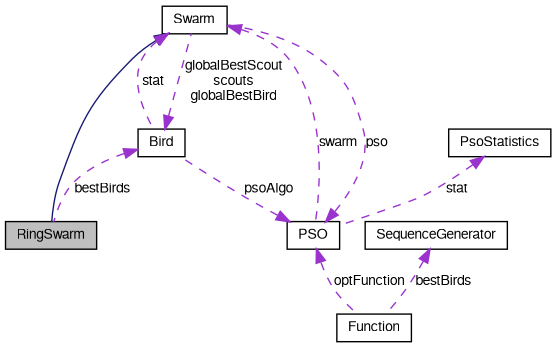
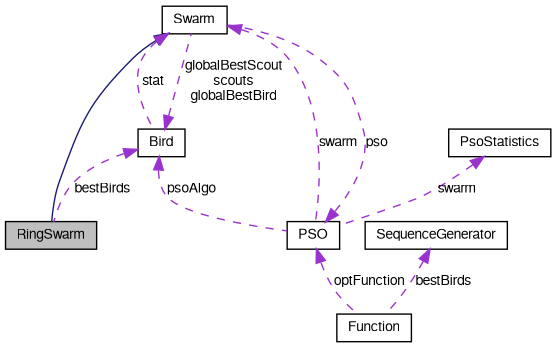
(228, 187) -> (211, 217)
(457, 189) -> (457, 189)
